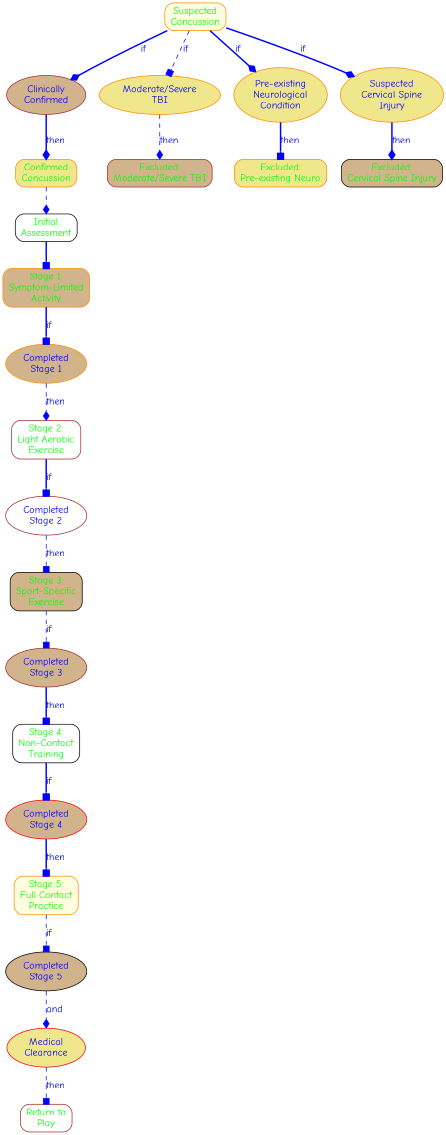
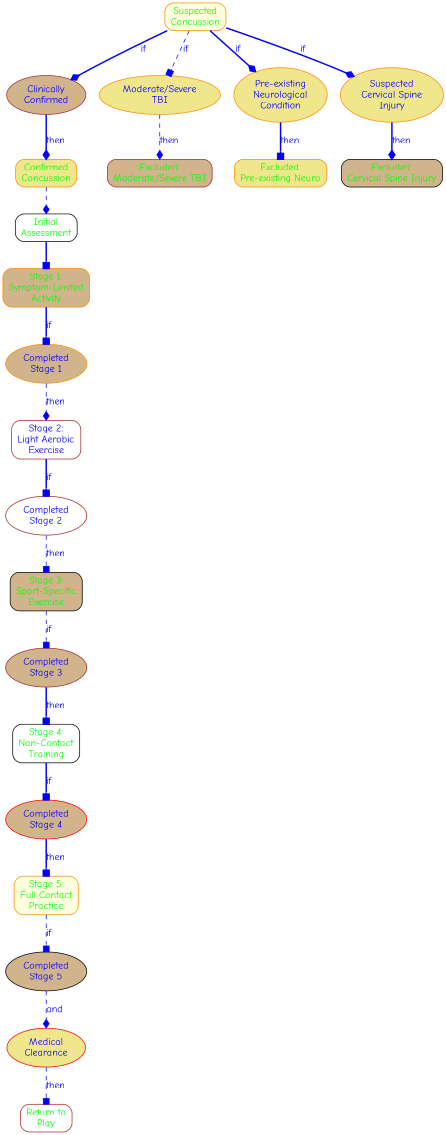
(46, 440) -> (46, 440)
